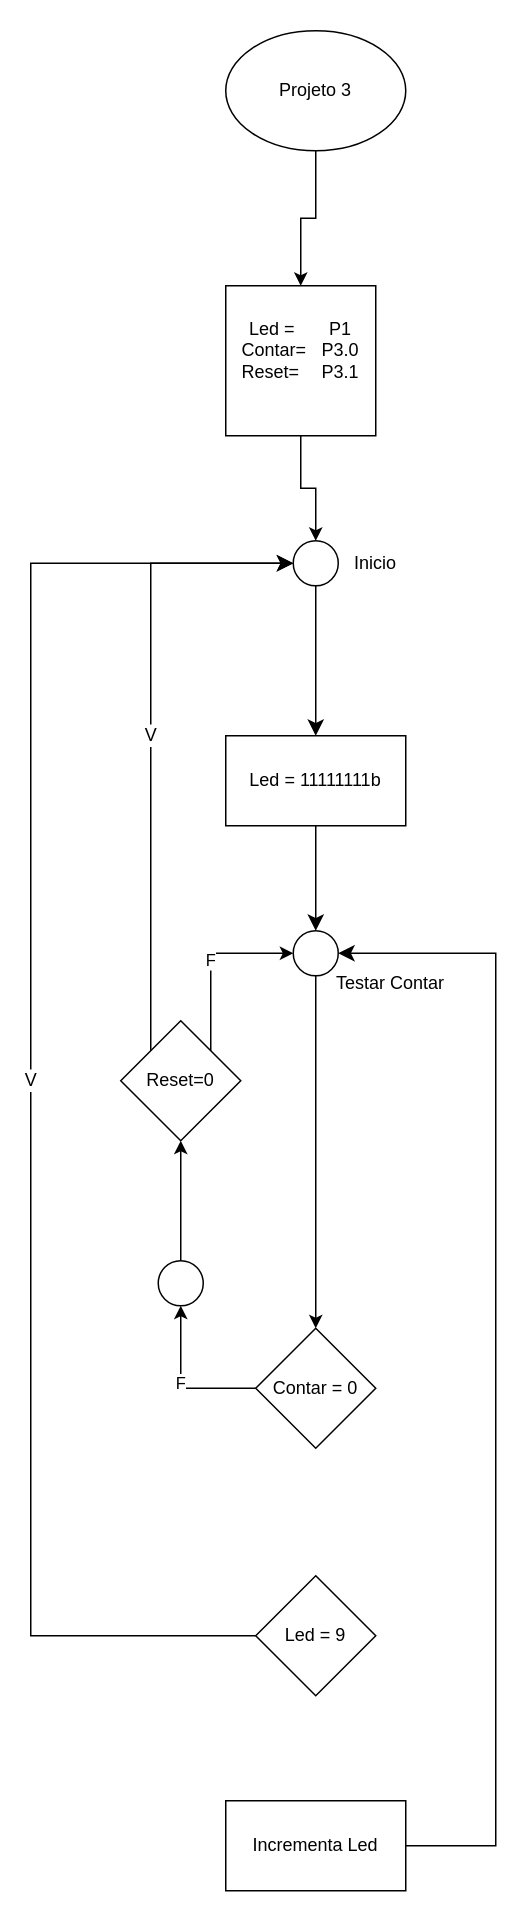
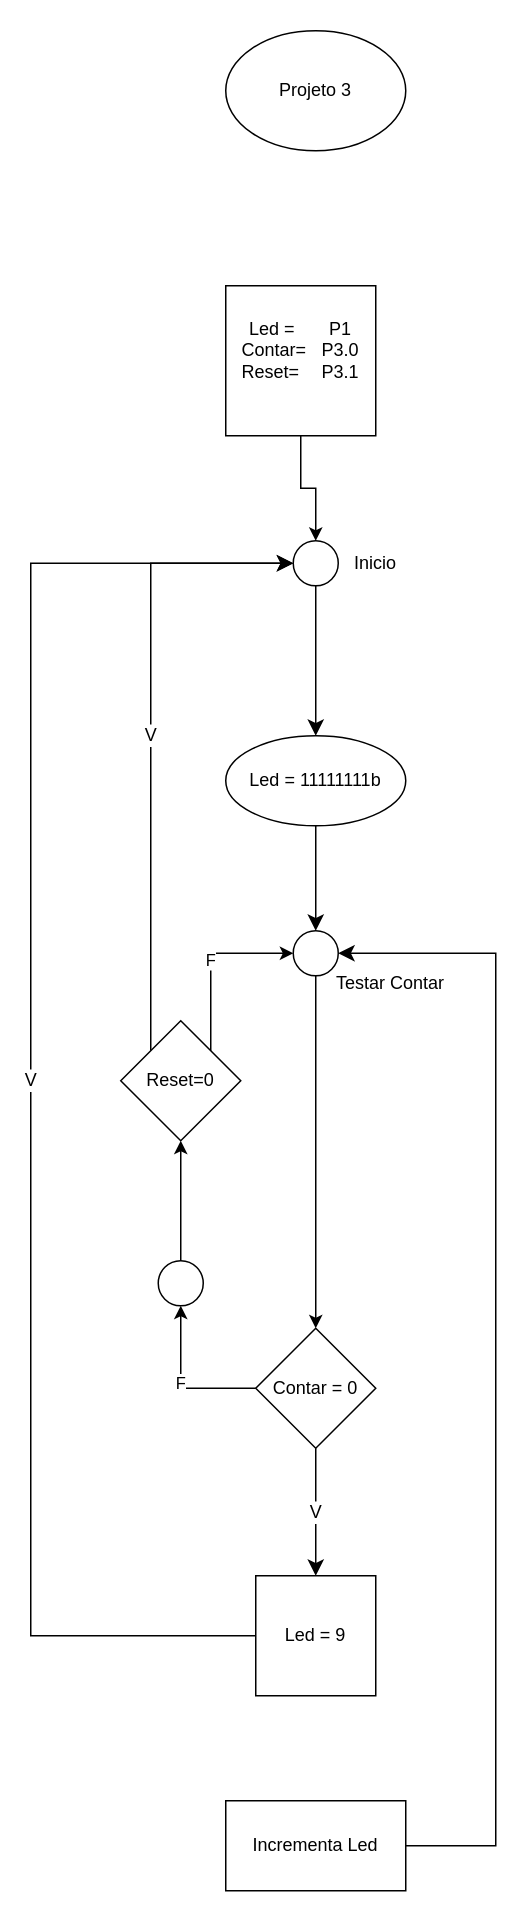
(314, 218) -> none
(316, 781) -> (316, 781)
none -> (316, 1507)
(316, 1636) -> (316, 1636)
